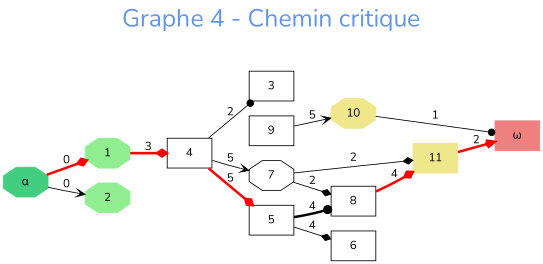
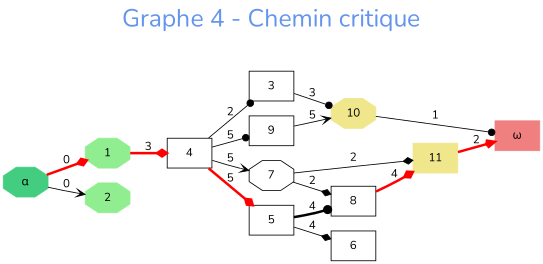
none -> (310, 99)
none -> (227, 143)
